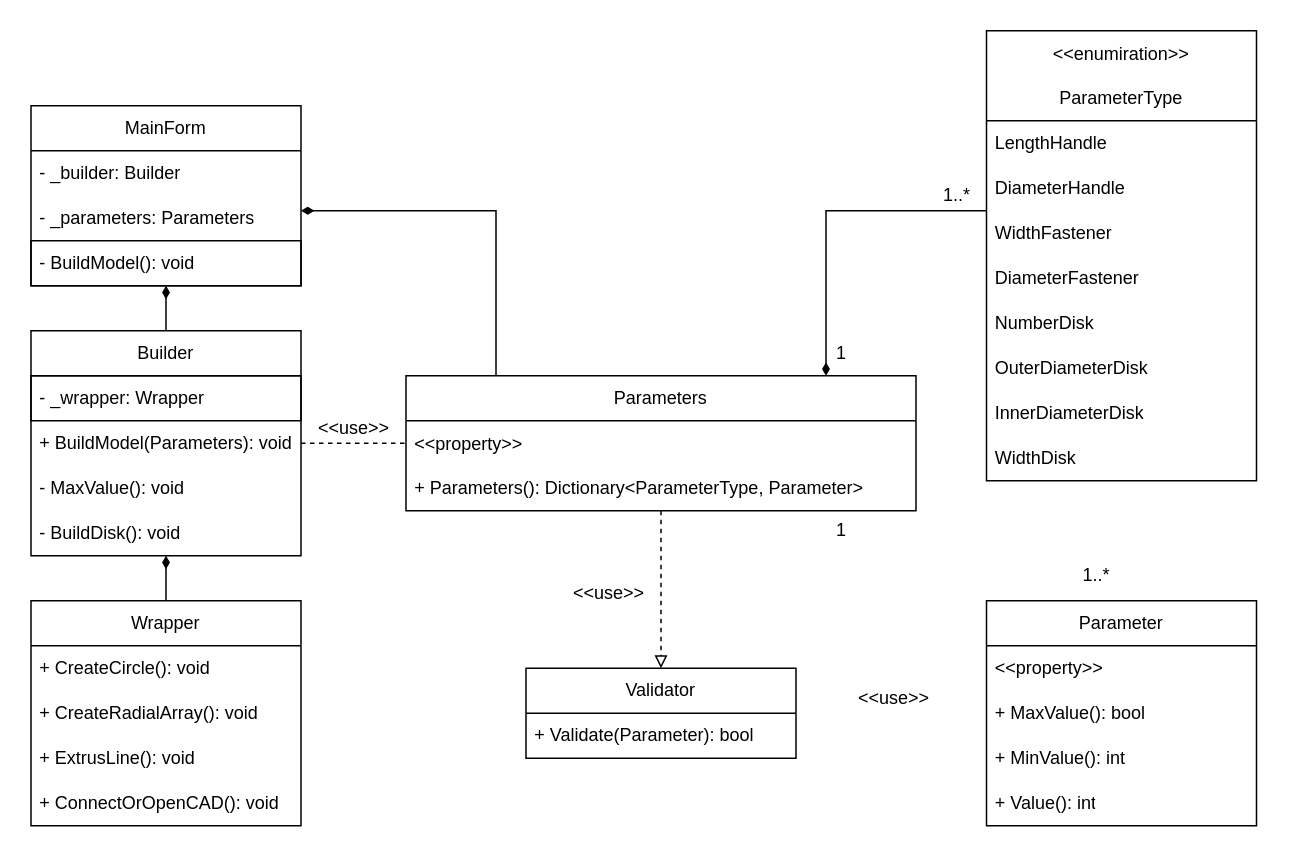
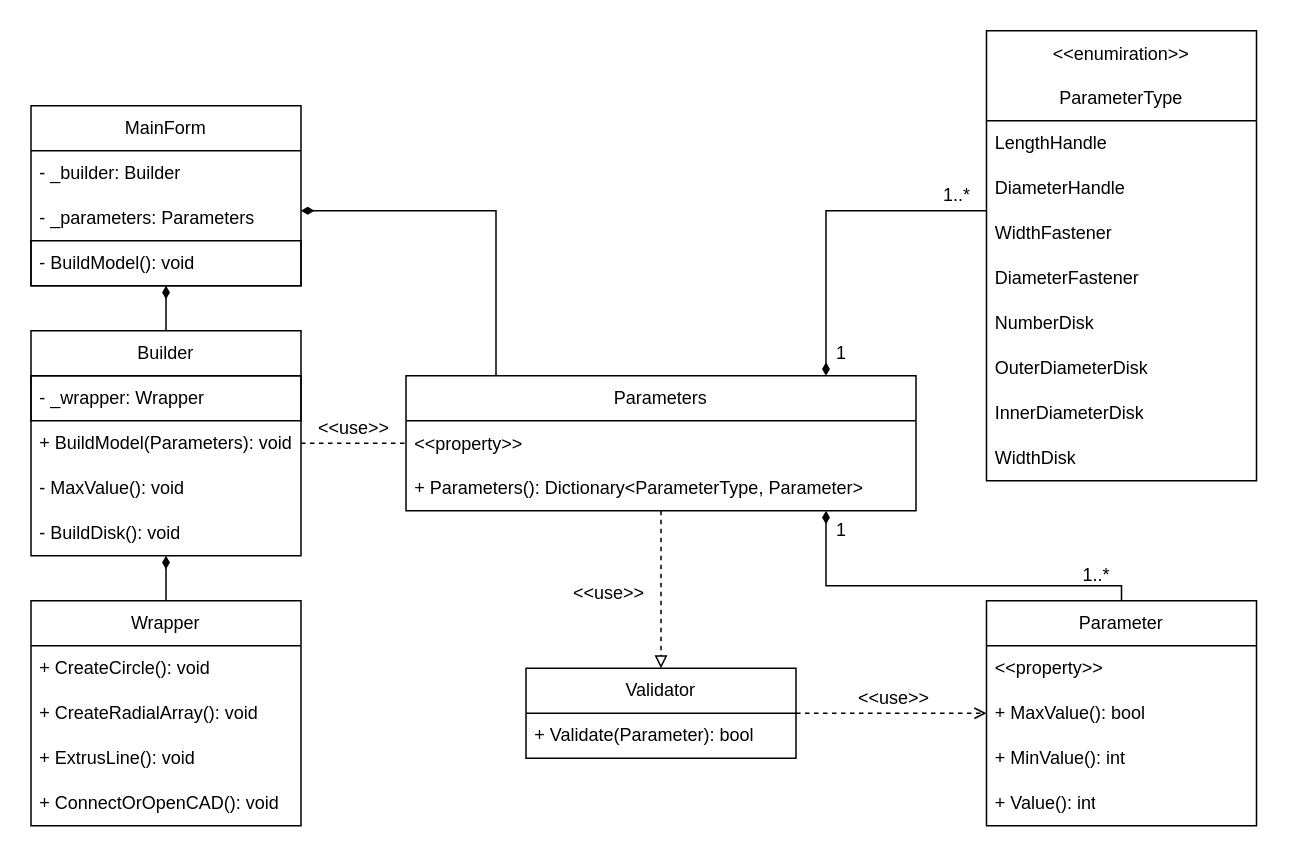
none -> (950, 586)
none -> (890, 713)
